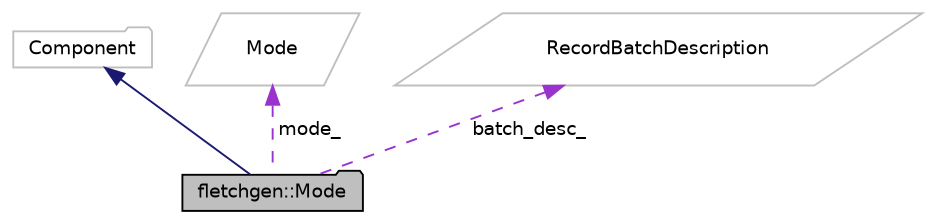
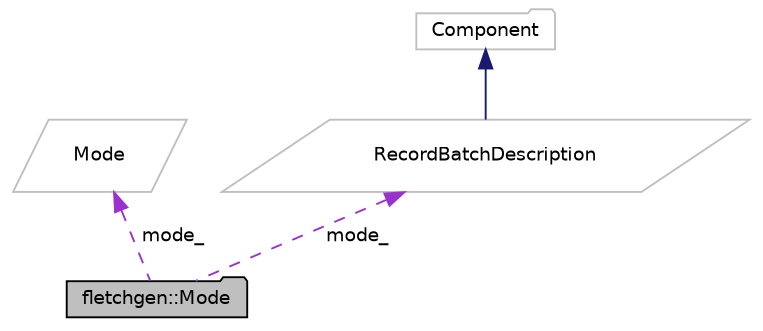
(186, 127) -> (486, 94)
(527, 130) -> (356, 237)
